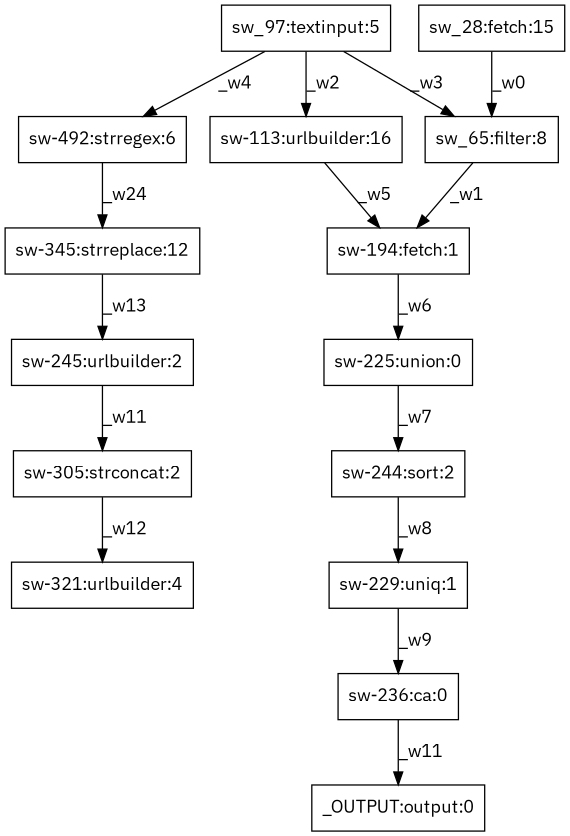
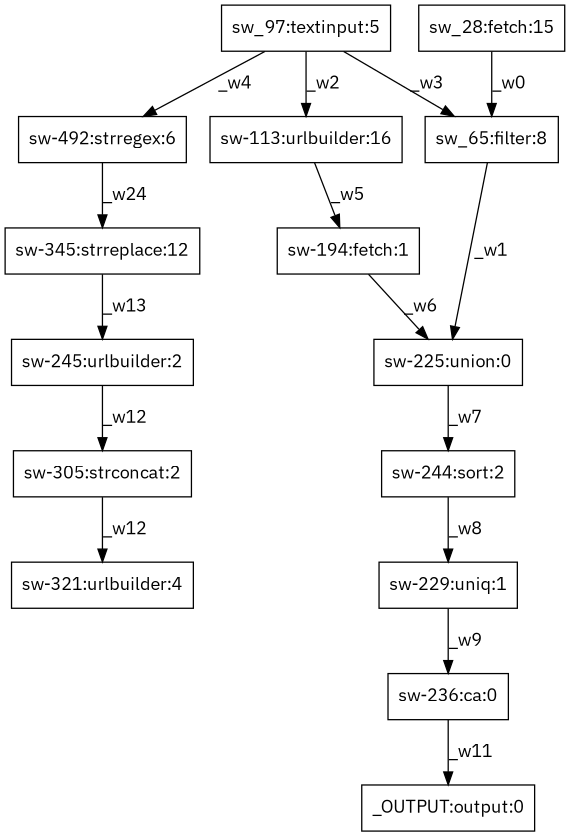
(449, 190) -> (471, 244)
(125, 418) -> (125, 418)
